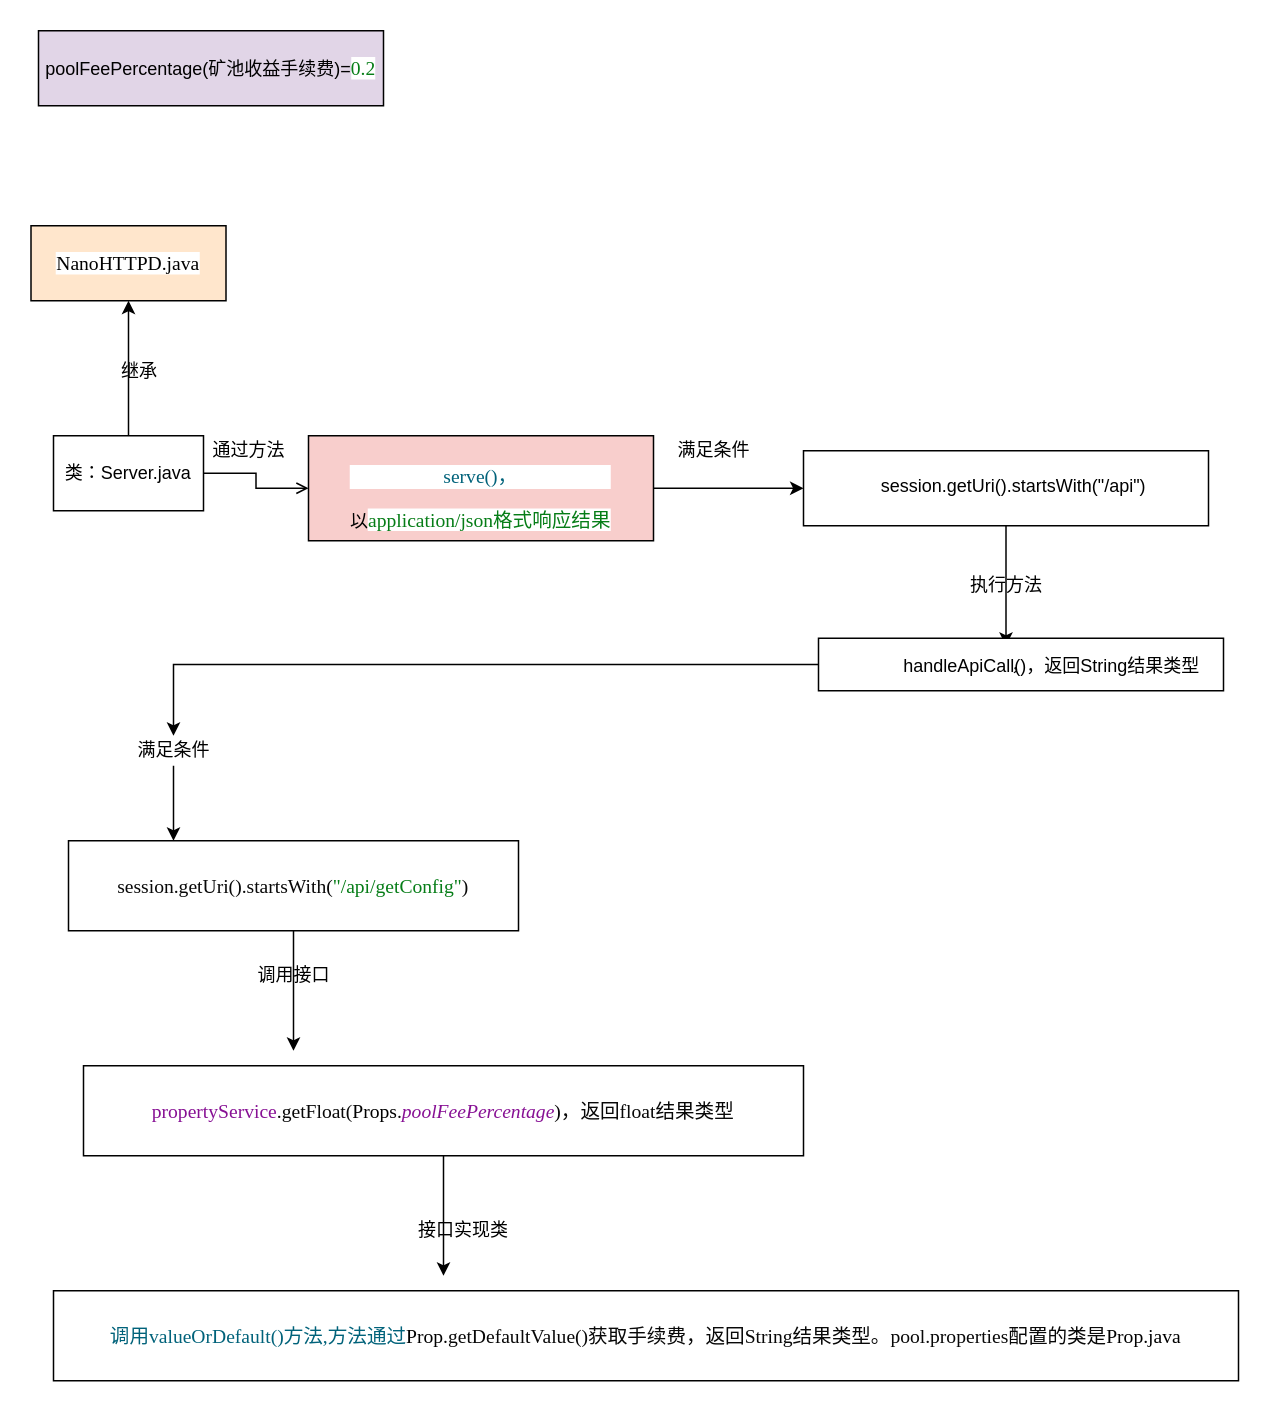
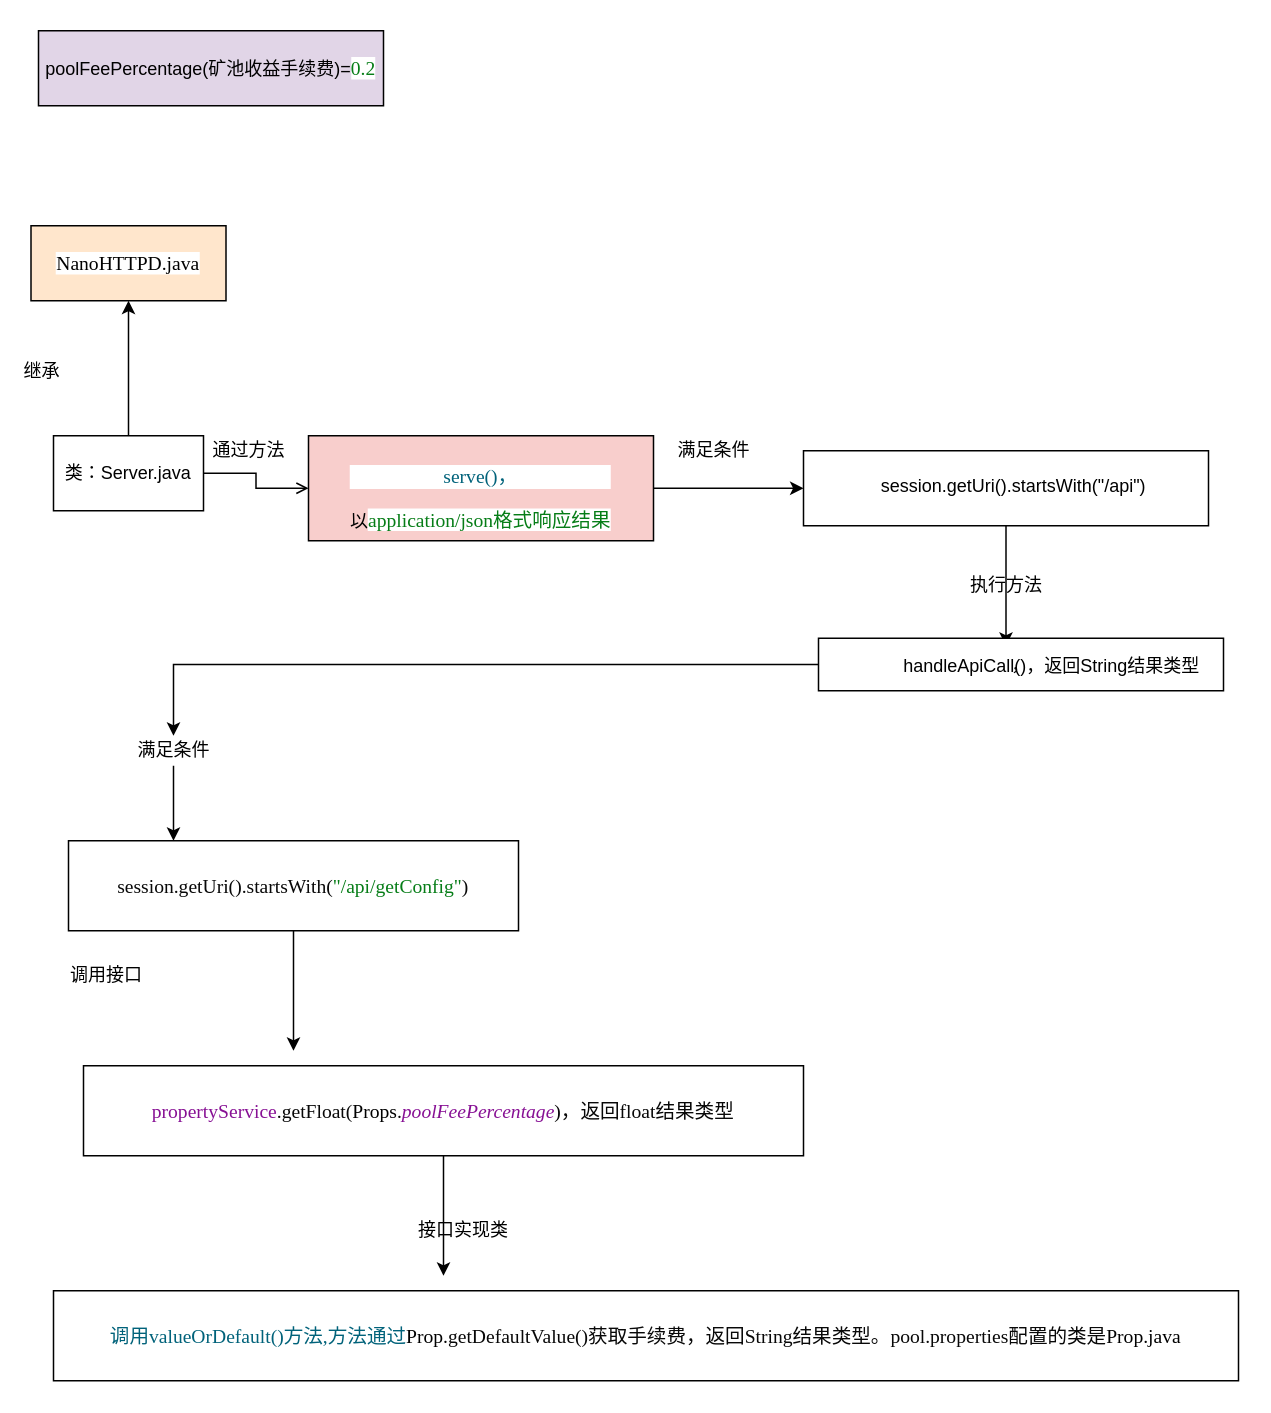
(139, 371) -> (41, 371)
(293, 976) -> (106, 976)
